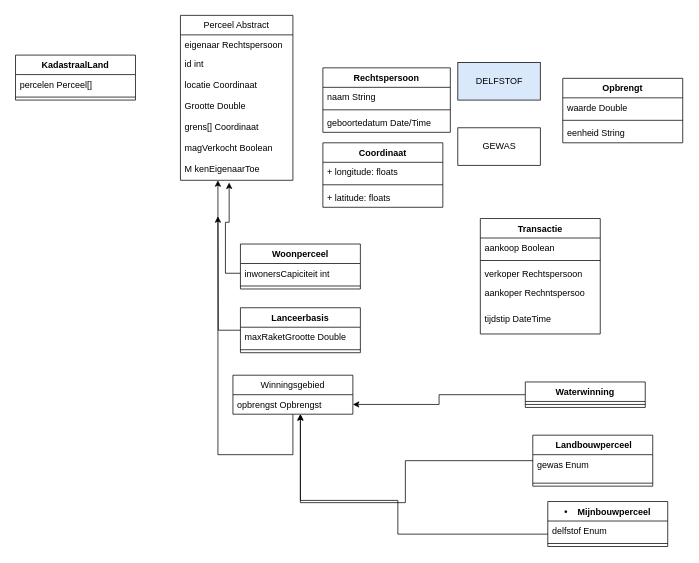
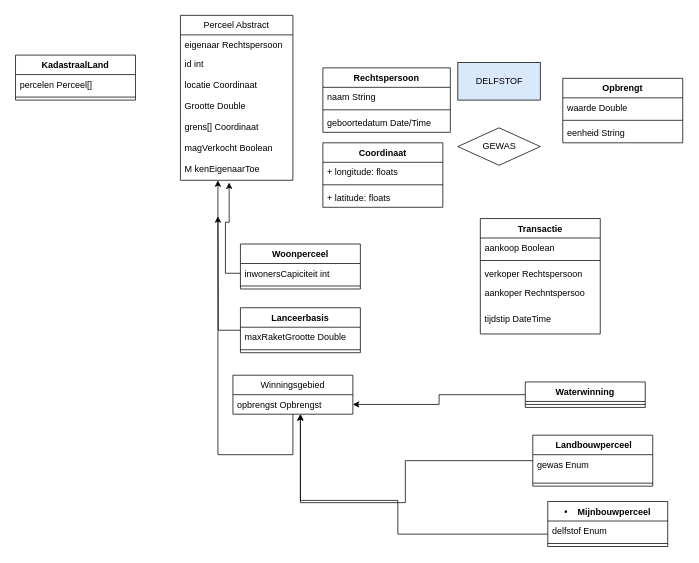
(499, 147) -> (499, 147)
